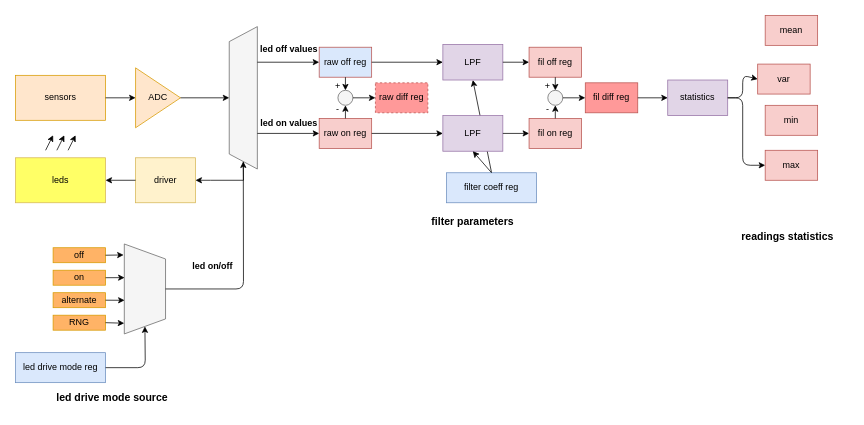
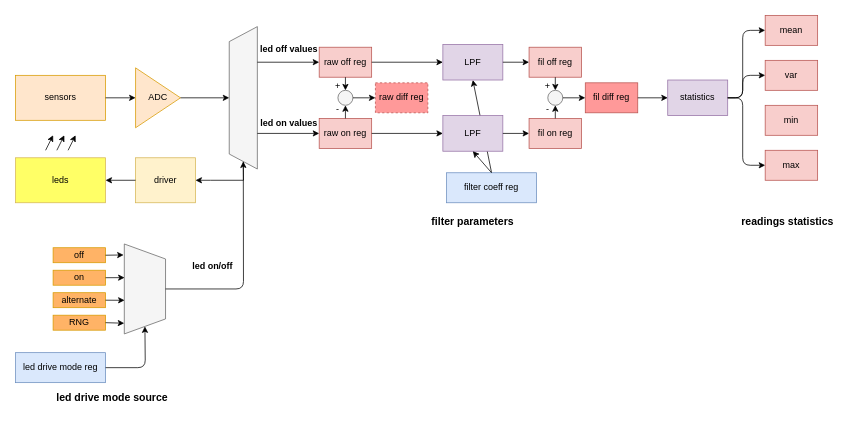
none -> (743, 47)
(345, 62) -> (345, 62)
(784, 79) -> (792, 75)
(788, 237) -> (788, 222)
